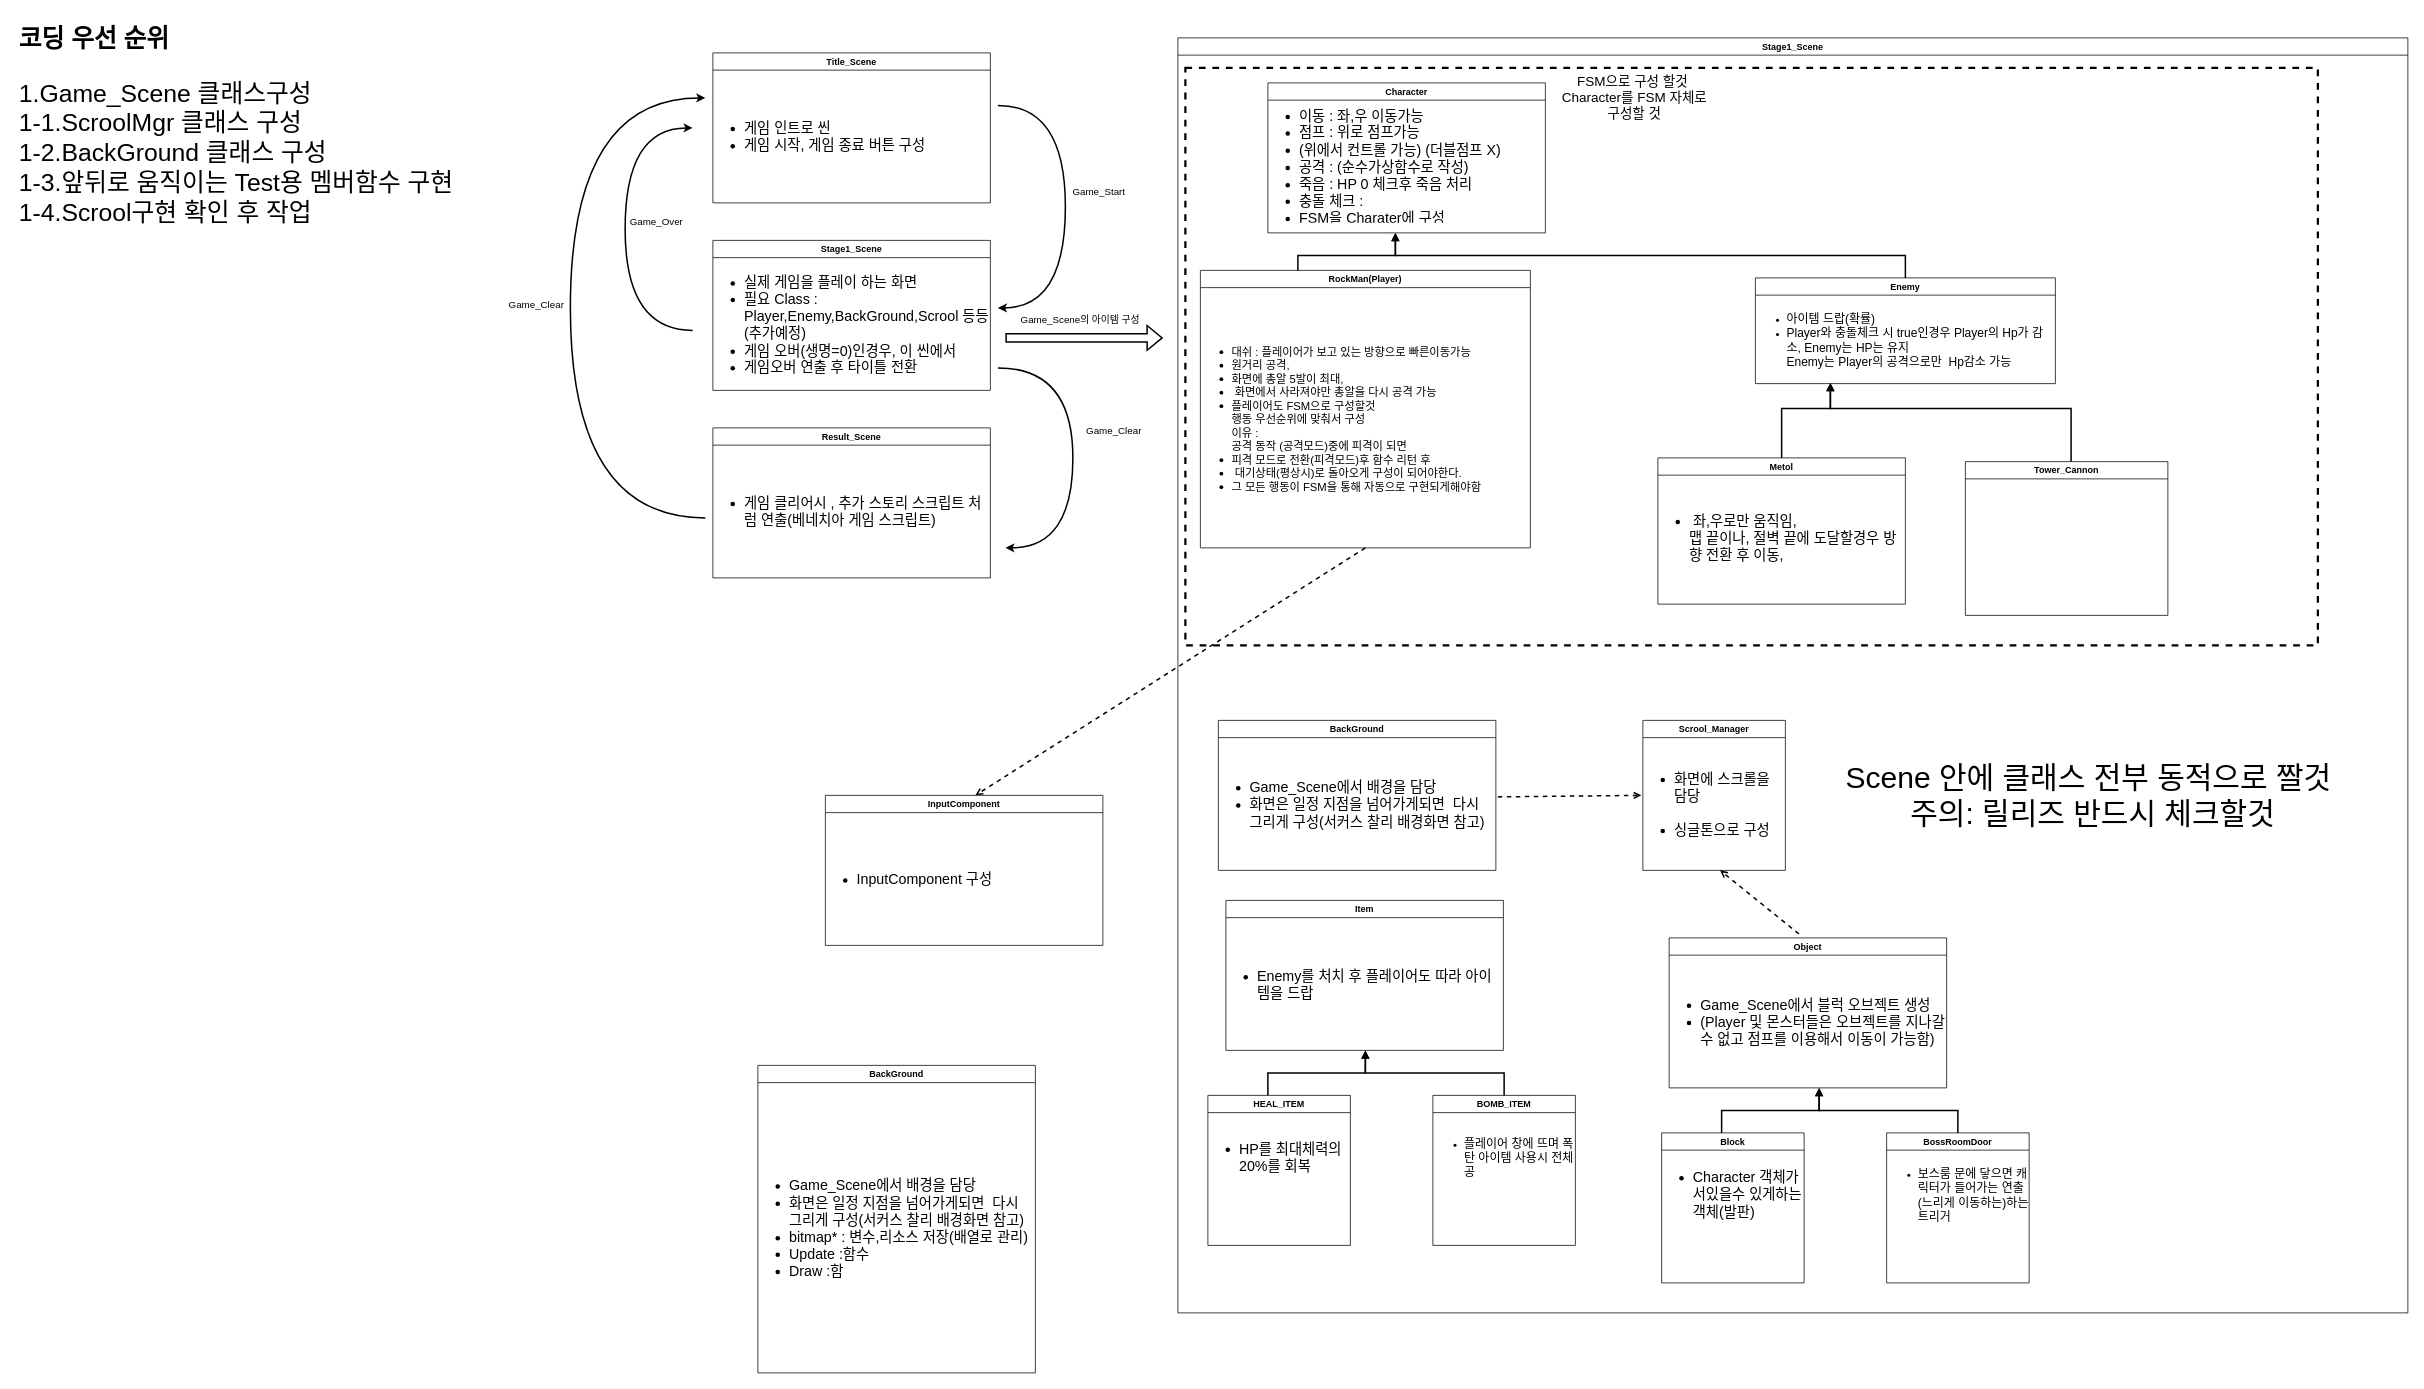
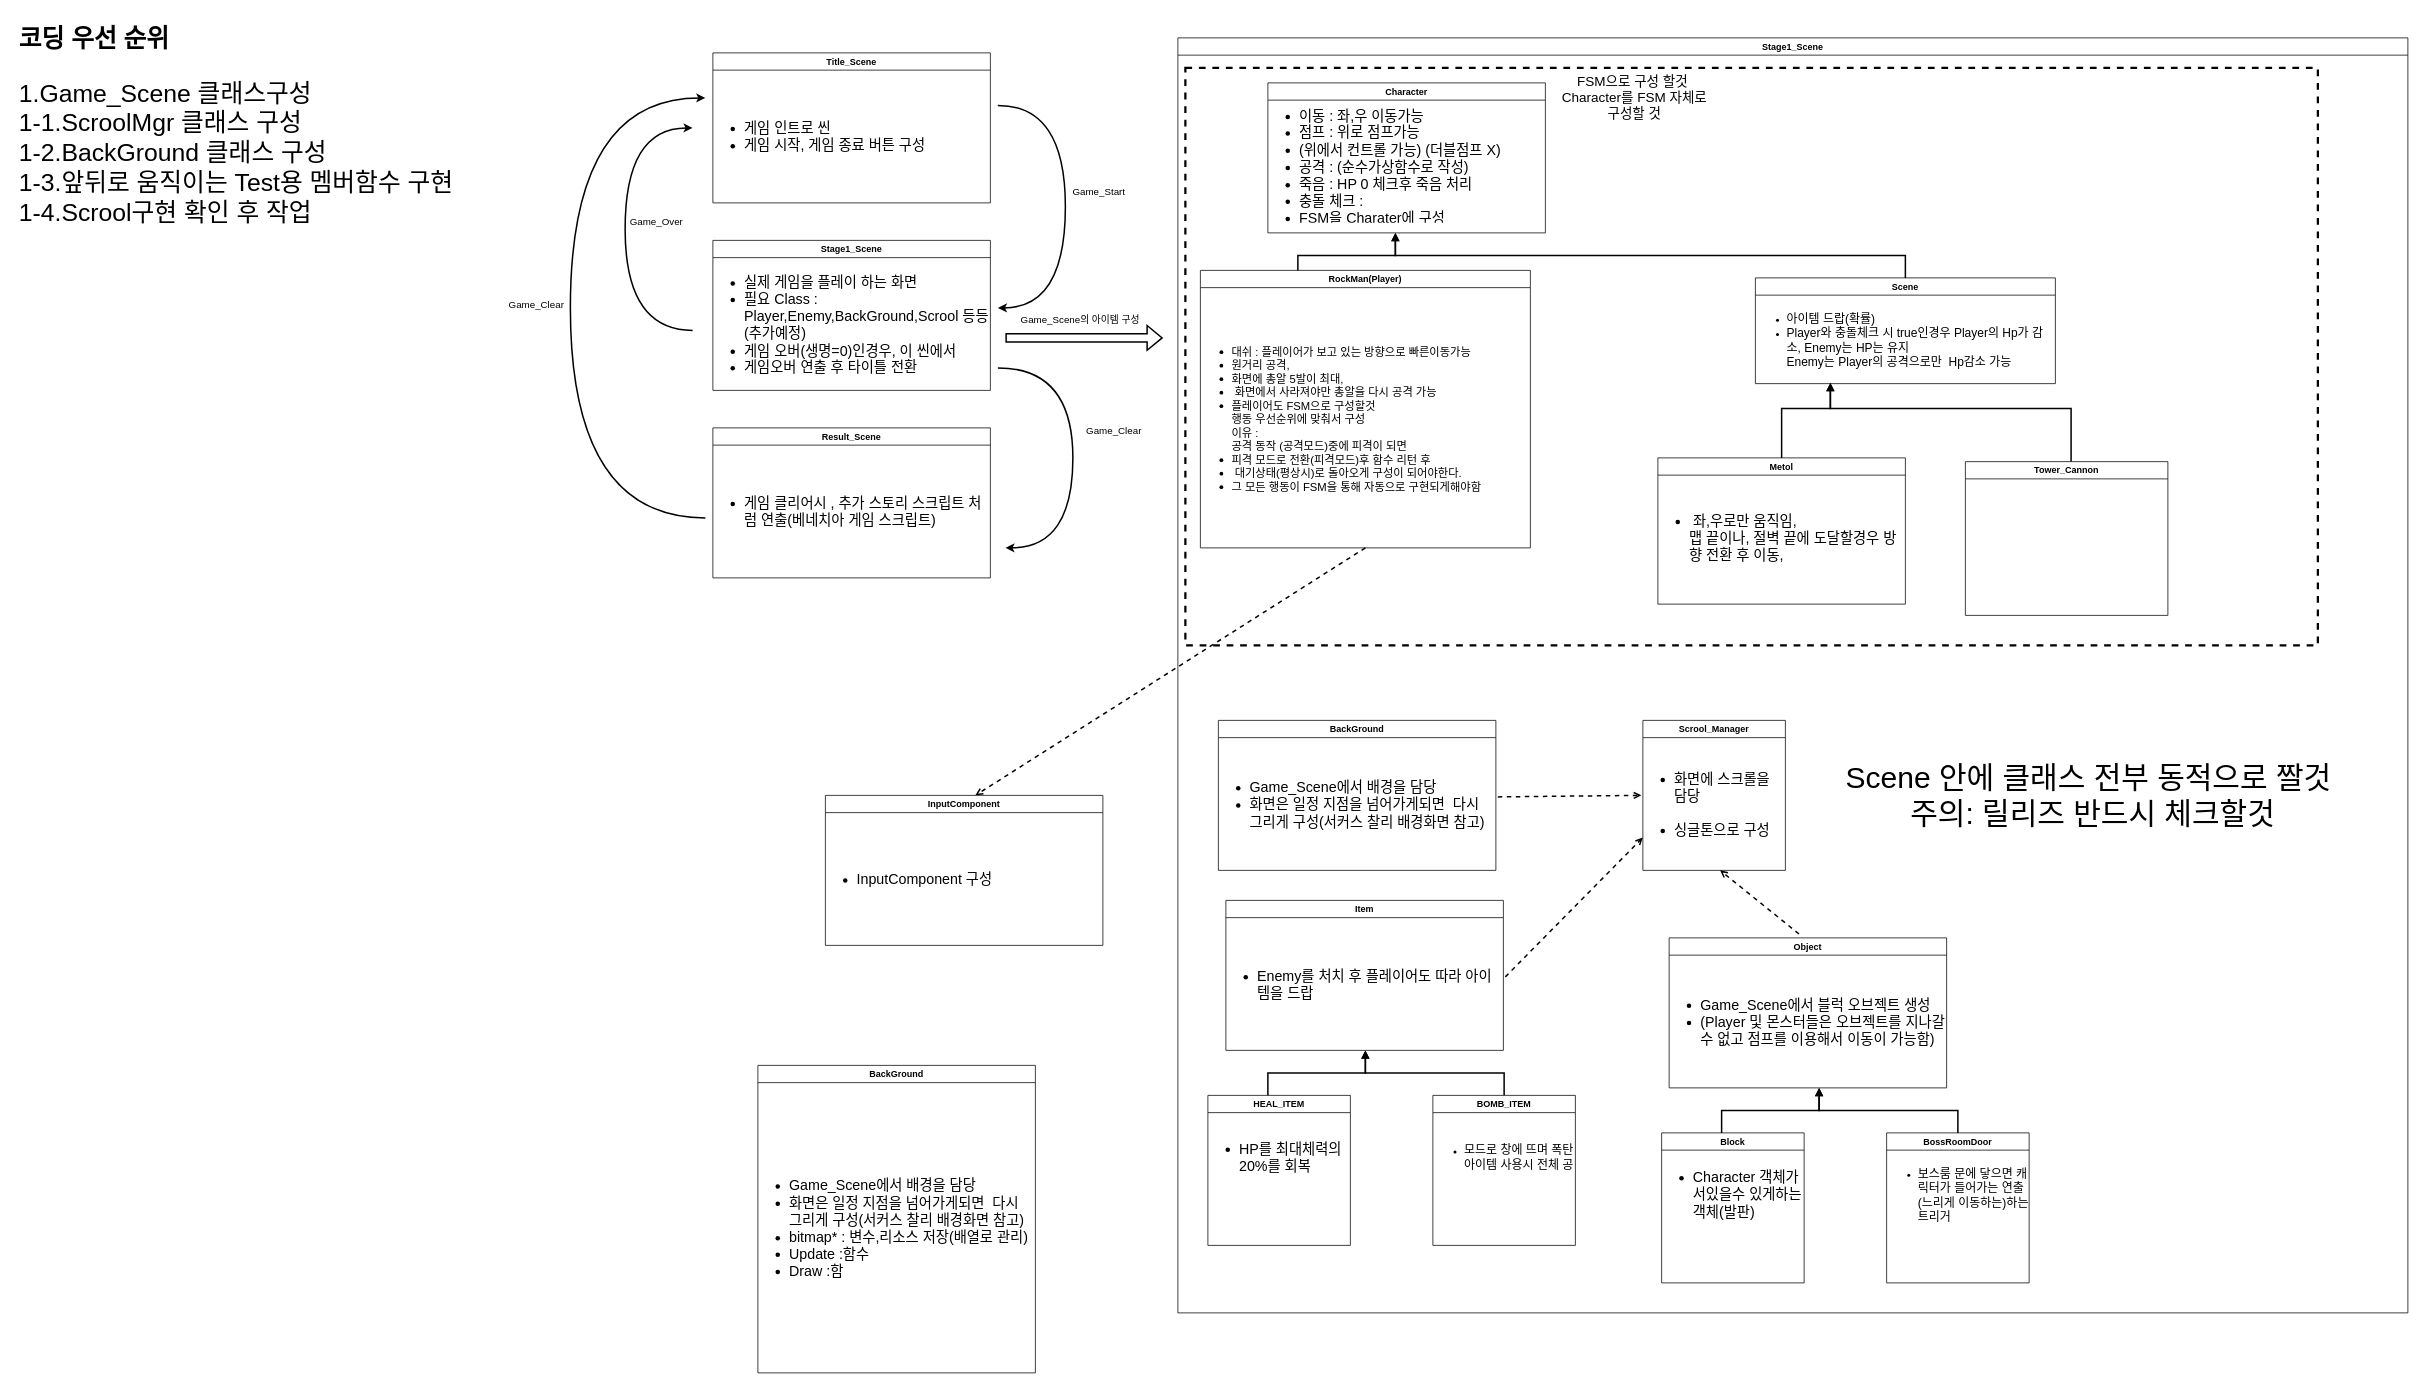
(1905, 287) -> (1905, 287)
none -> (1572, 909)
(1505, 1158) -> (1505, 1158)
